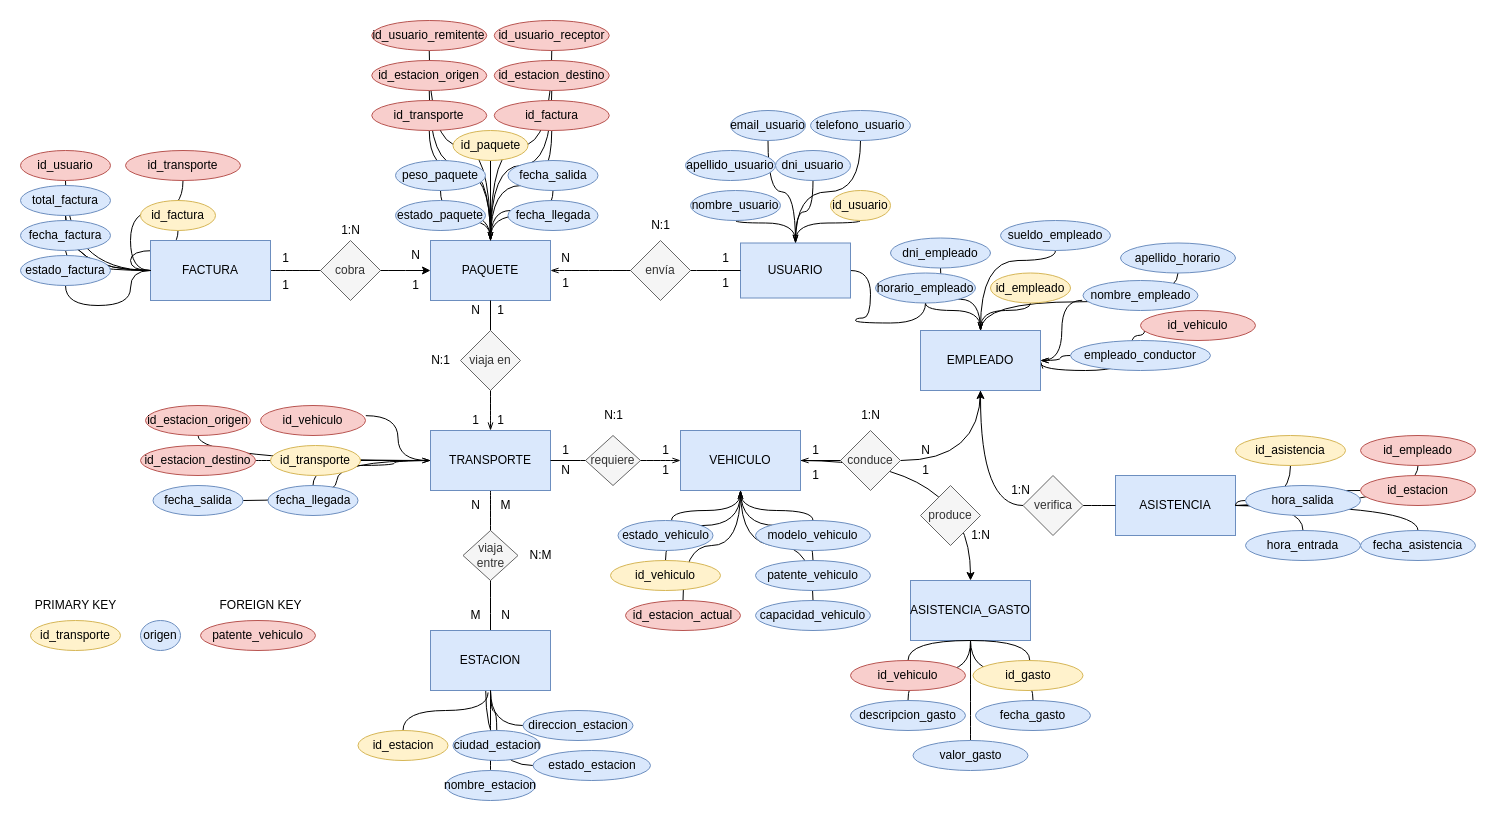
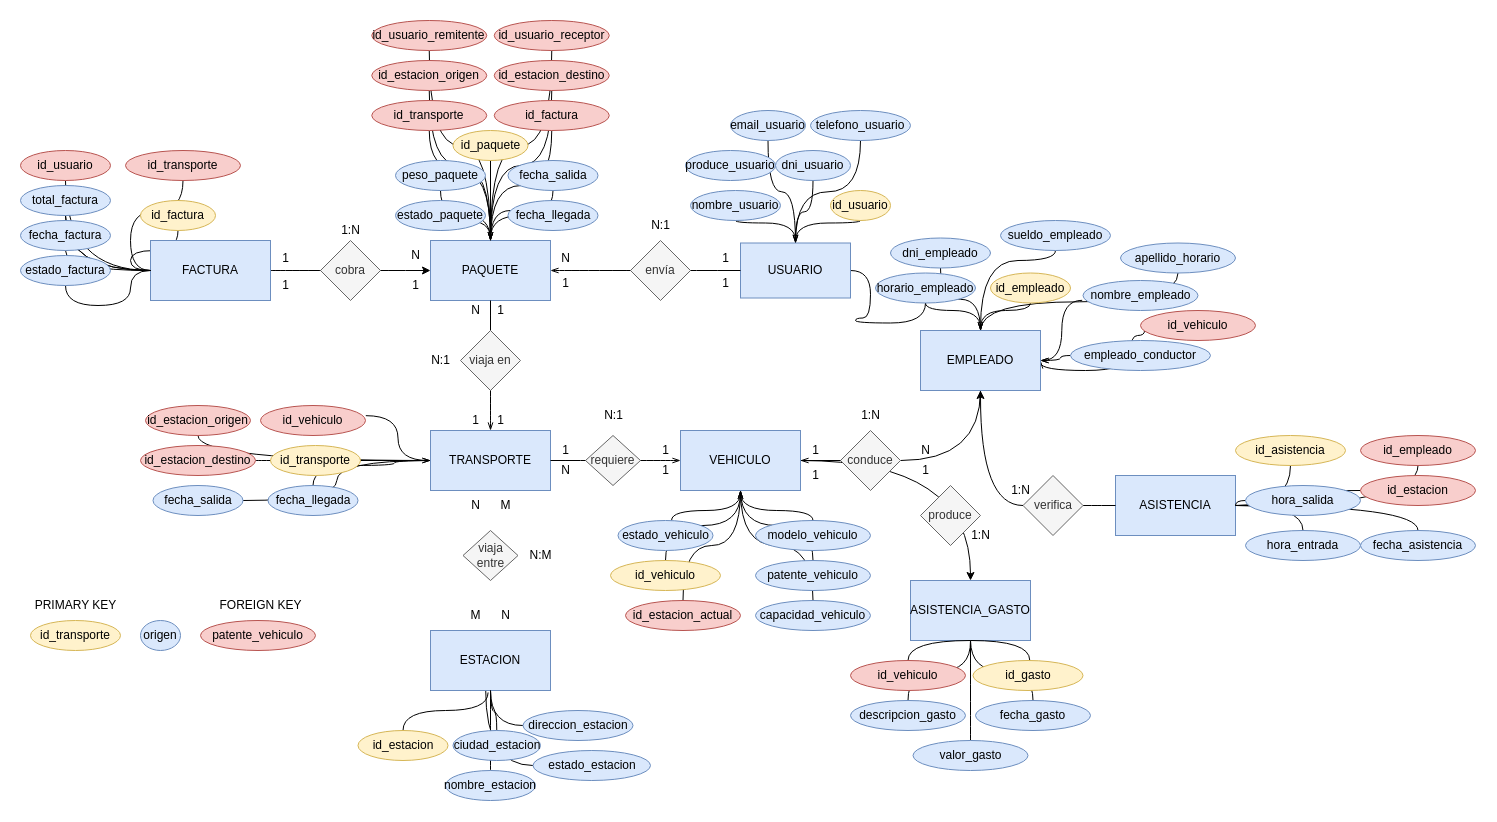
(731, 166) -> (731, 166)
(491, 605) -> none
